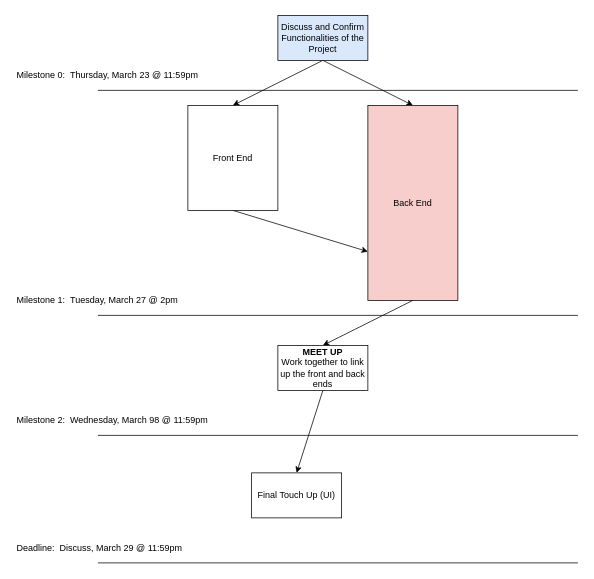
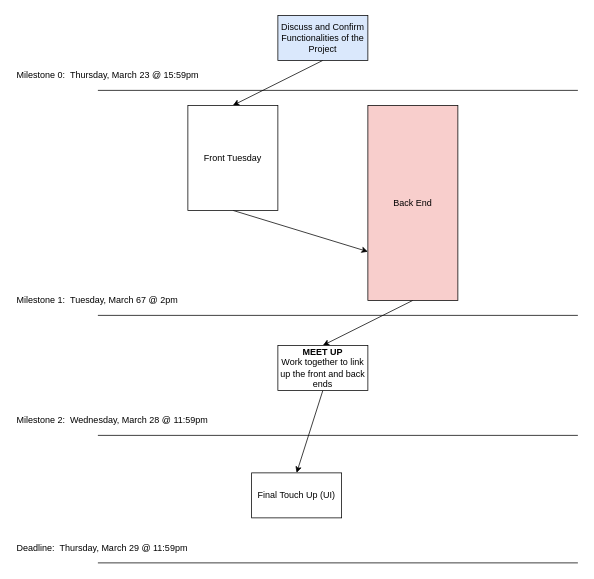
(110, 75) -> (110, 75)
(365, 82) -> none
(233, 158) -> (233, 158)
(98, 300) -> (98, 300)
(112, 420) -> (112, 420)
(100, 548) -> (103, 548)
